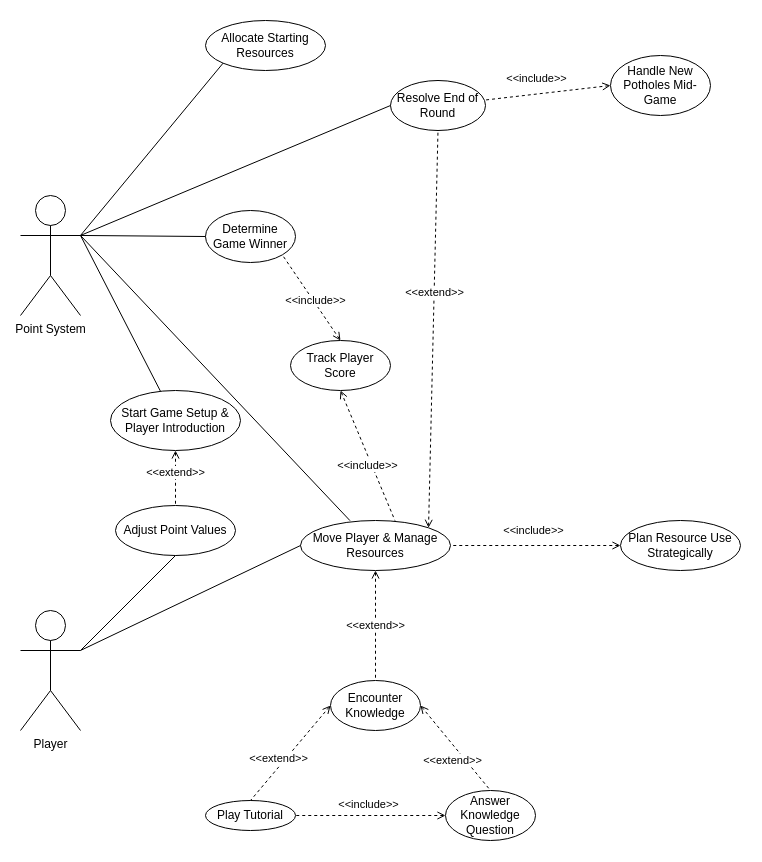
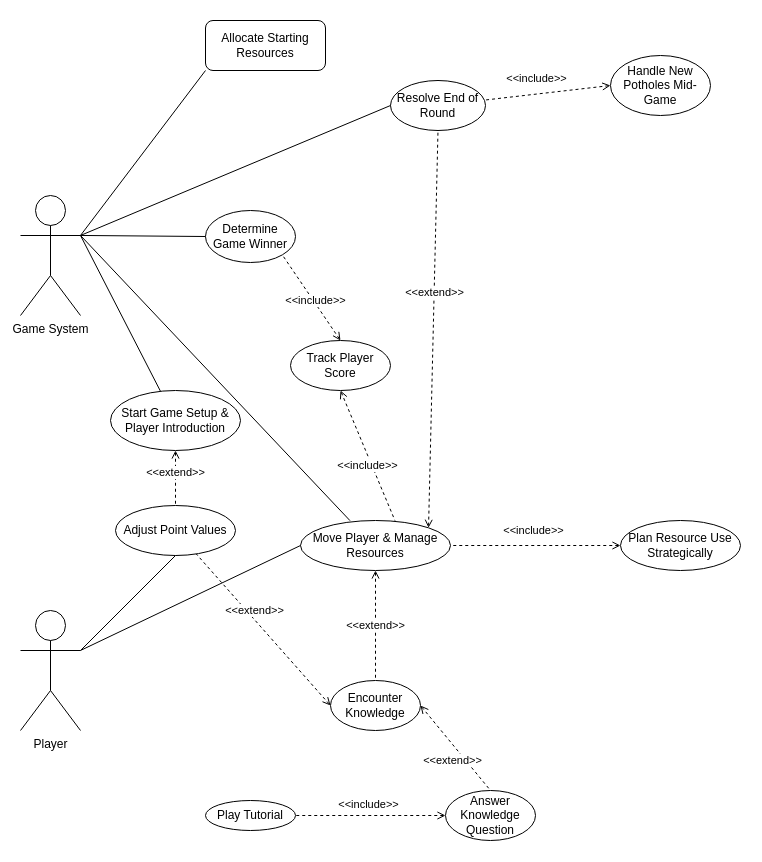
(266, 46) -> (266, 46)
(51, 330) -> (51, 330)
(291, 753) -> (263, 629)
